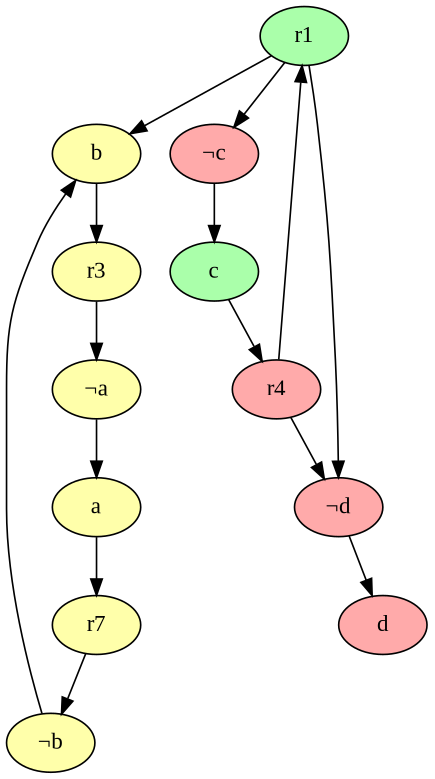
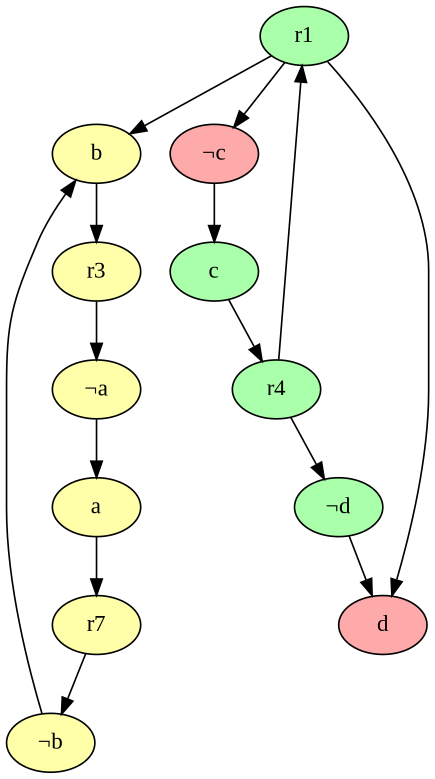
(330, 263) -> (429, 308)
(277, 389) -> (277, 389)
(339, 507) -> (339, 507)
